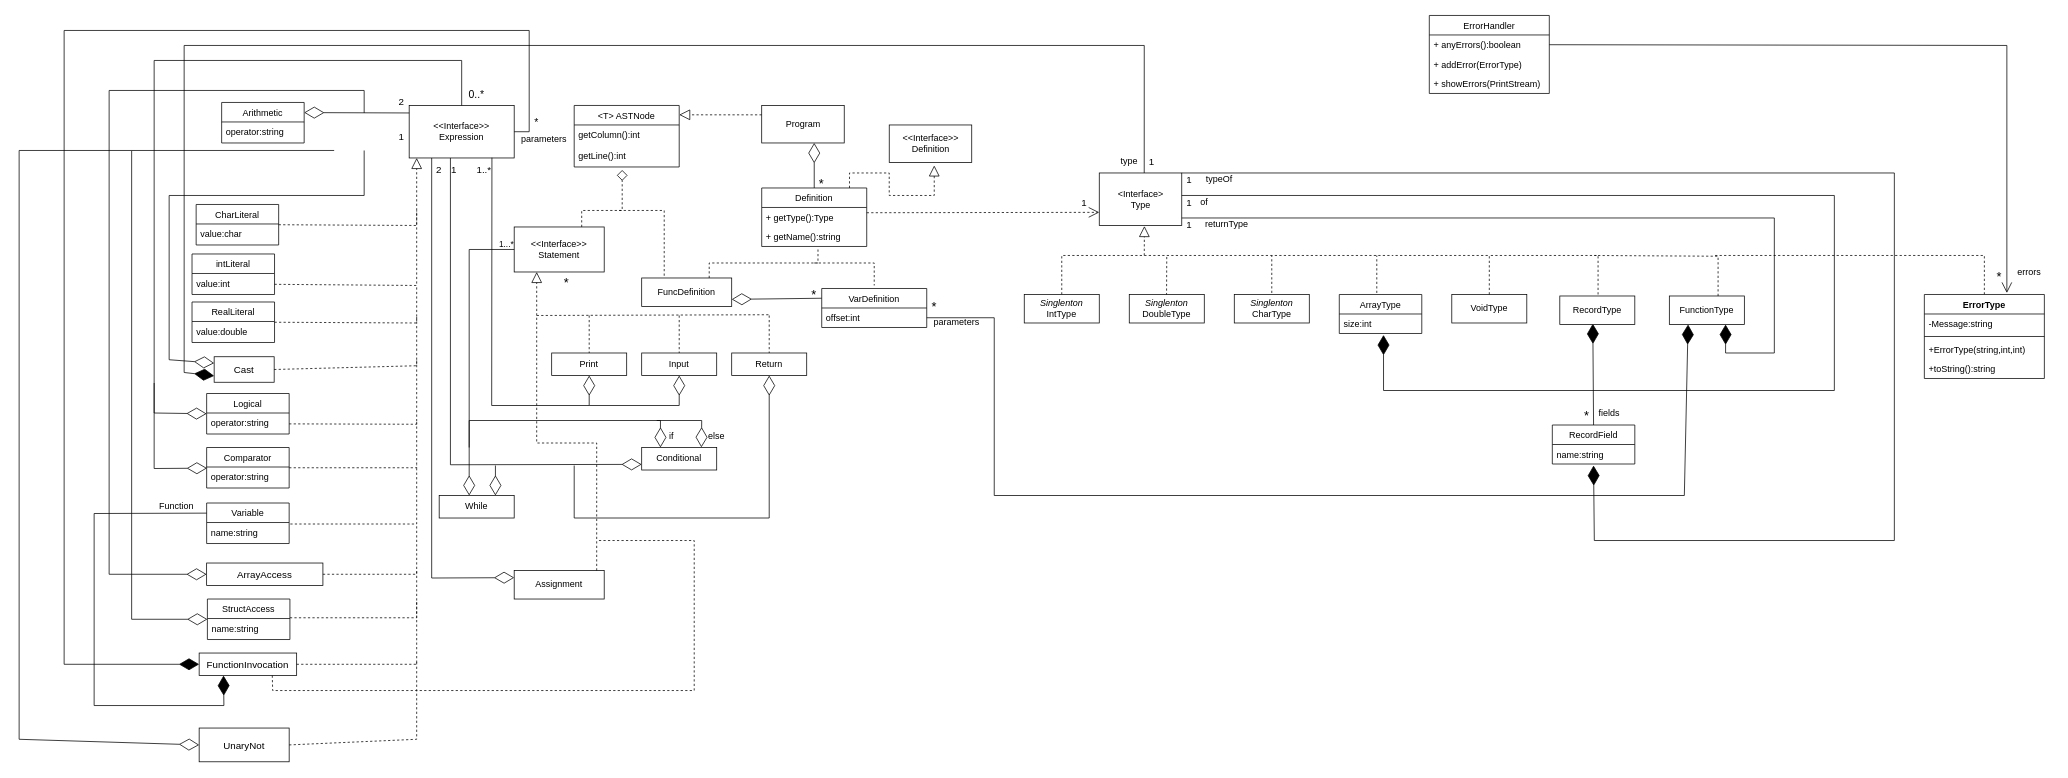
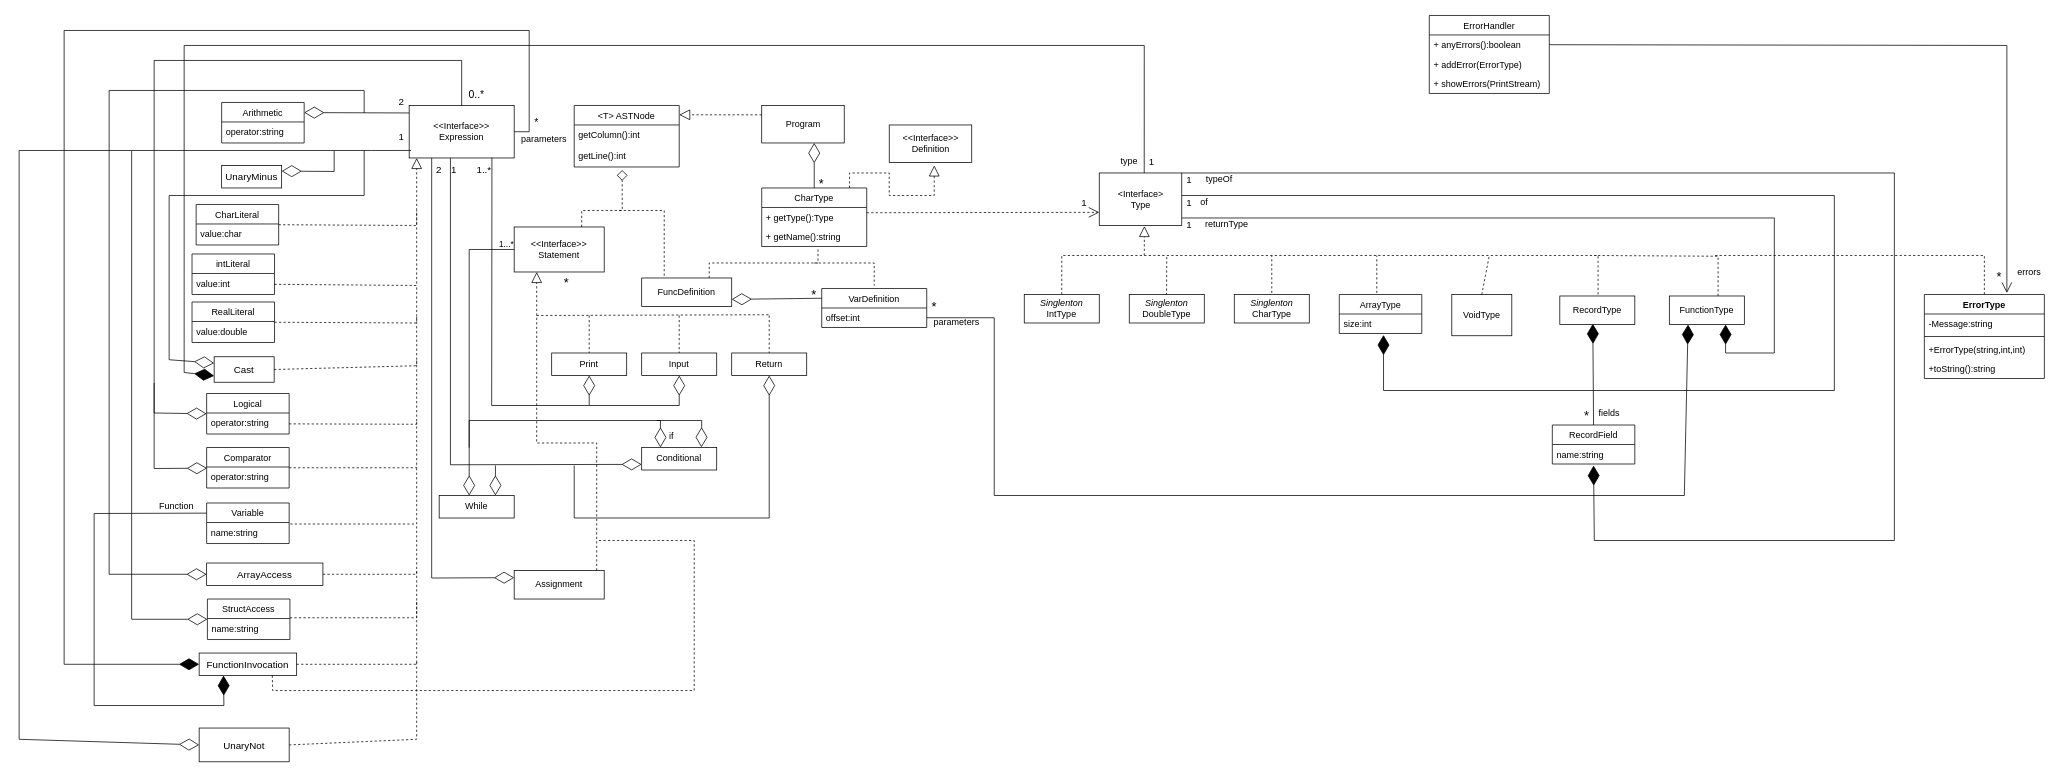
none -> (345, 150)
none -> (252, 177)
(814, 198) -> (814, 198)
(1489, 309) -> (1482, 315)
(717, 436) -> none
